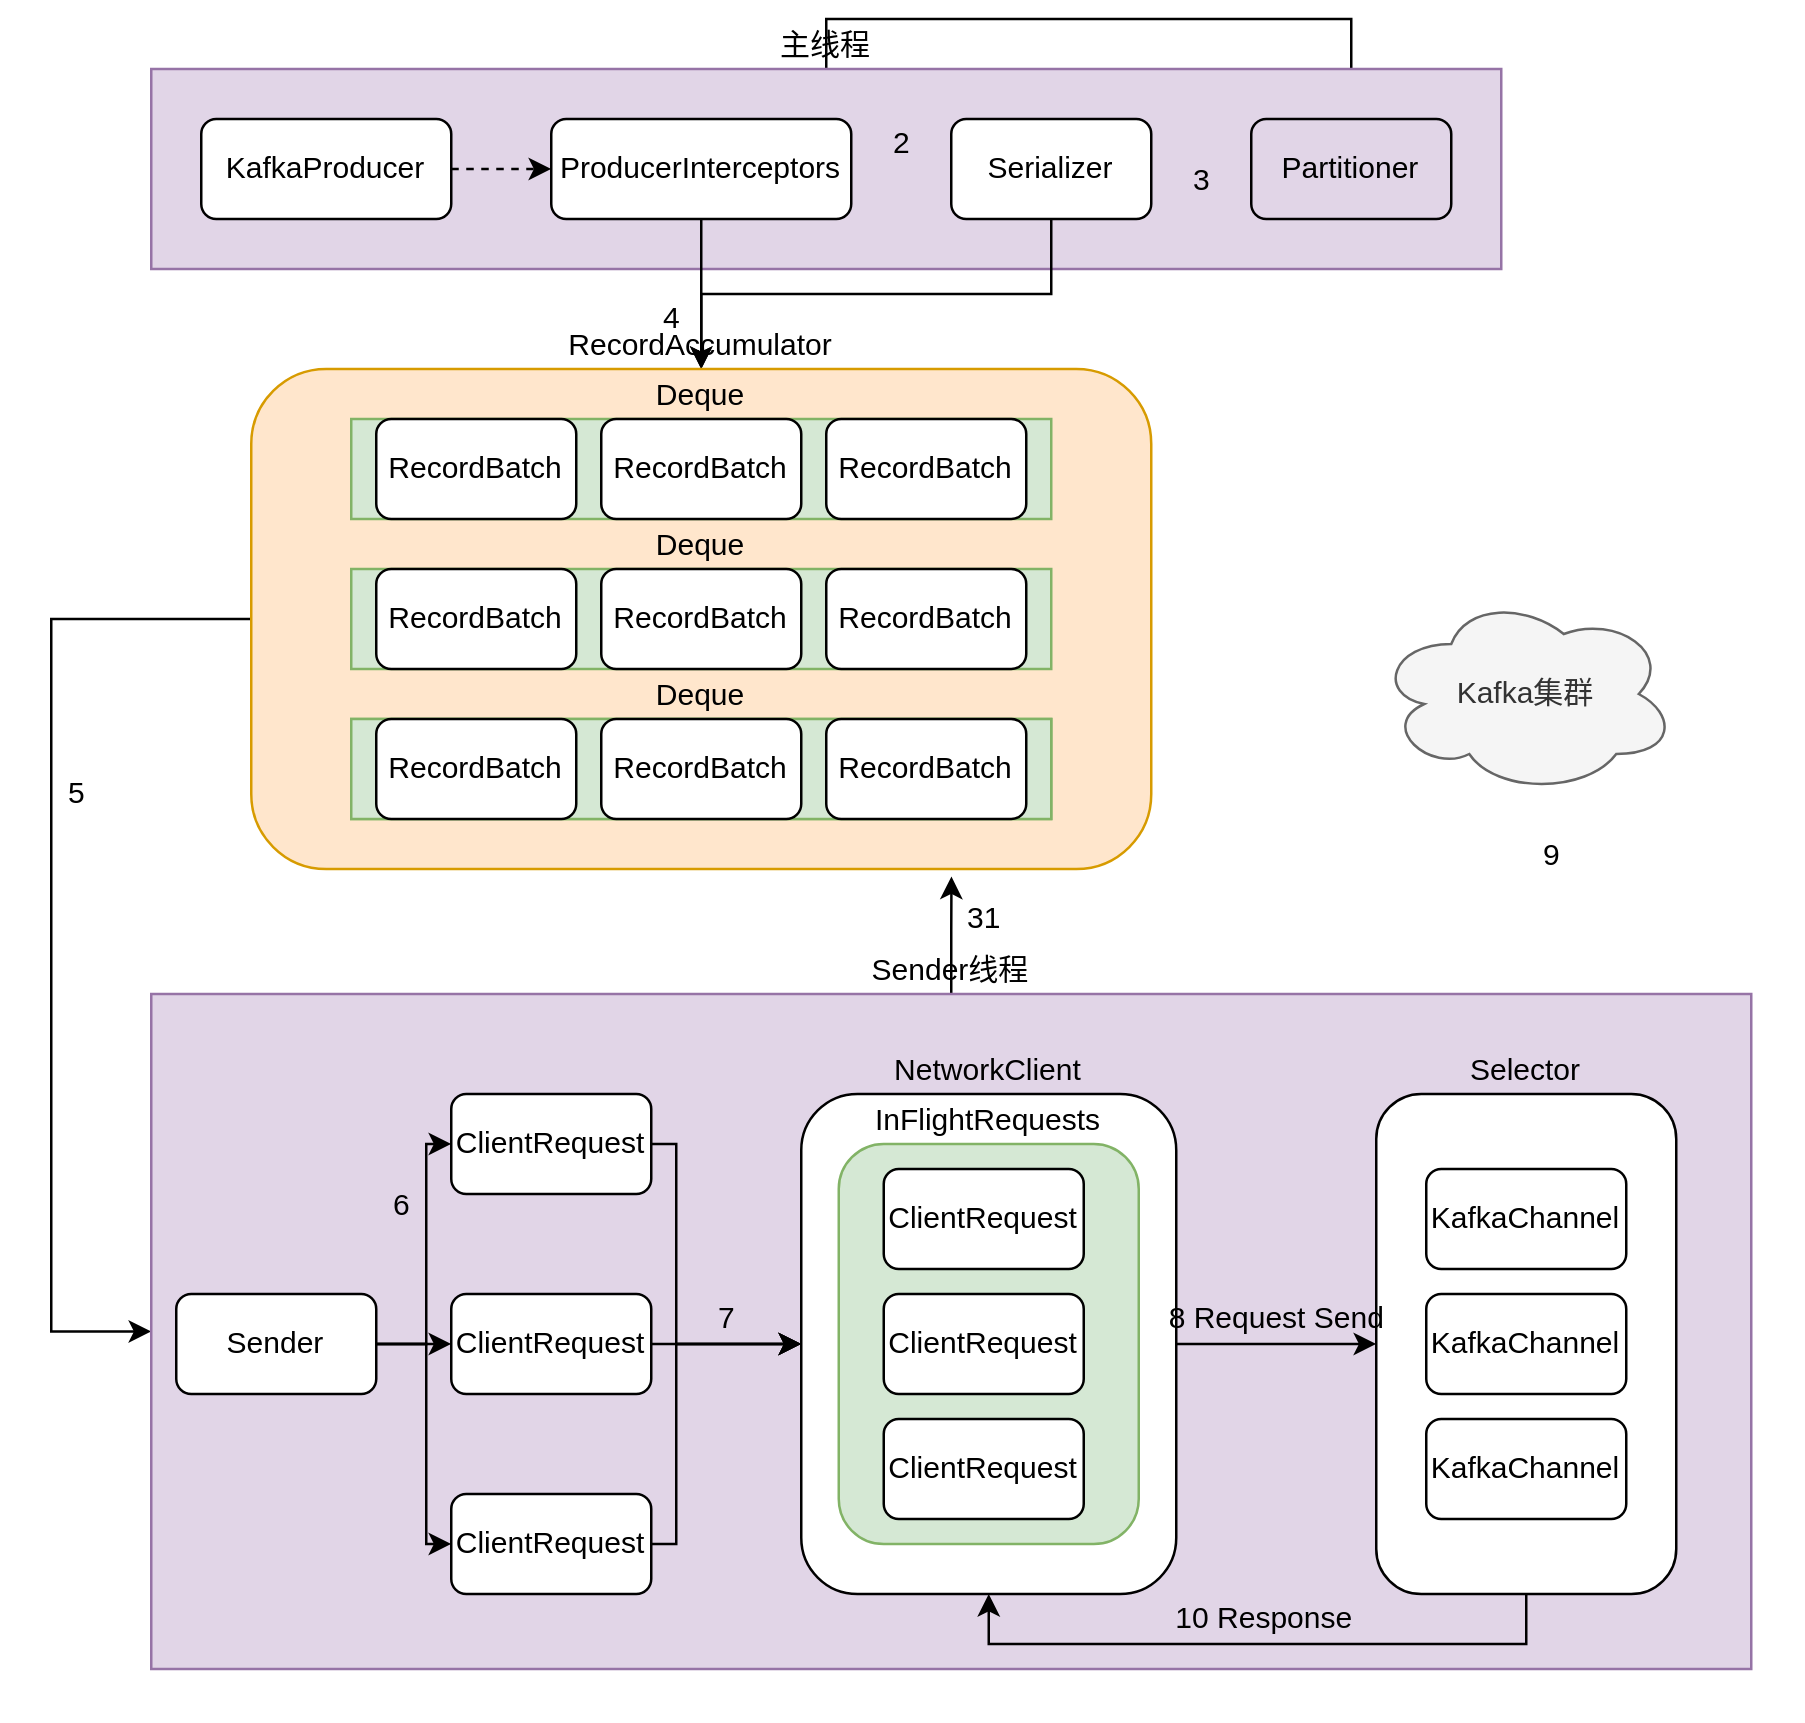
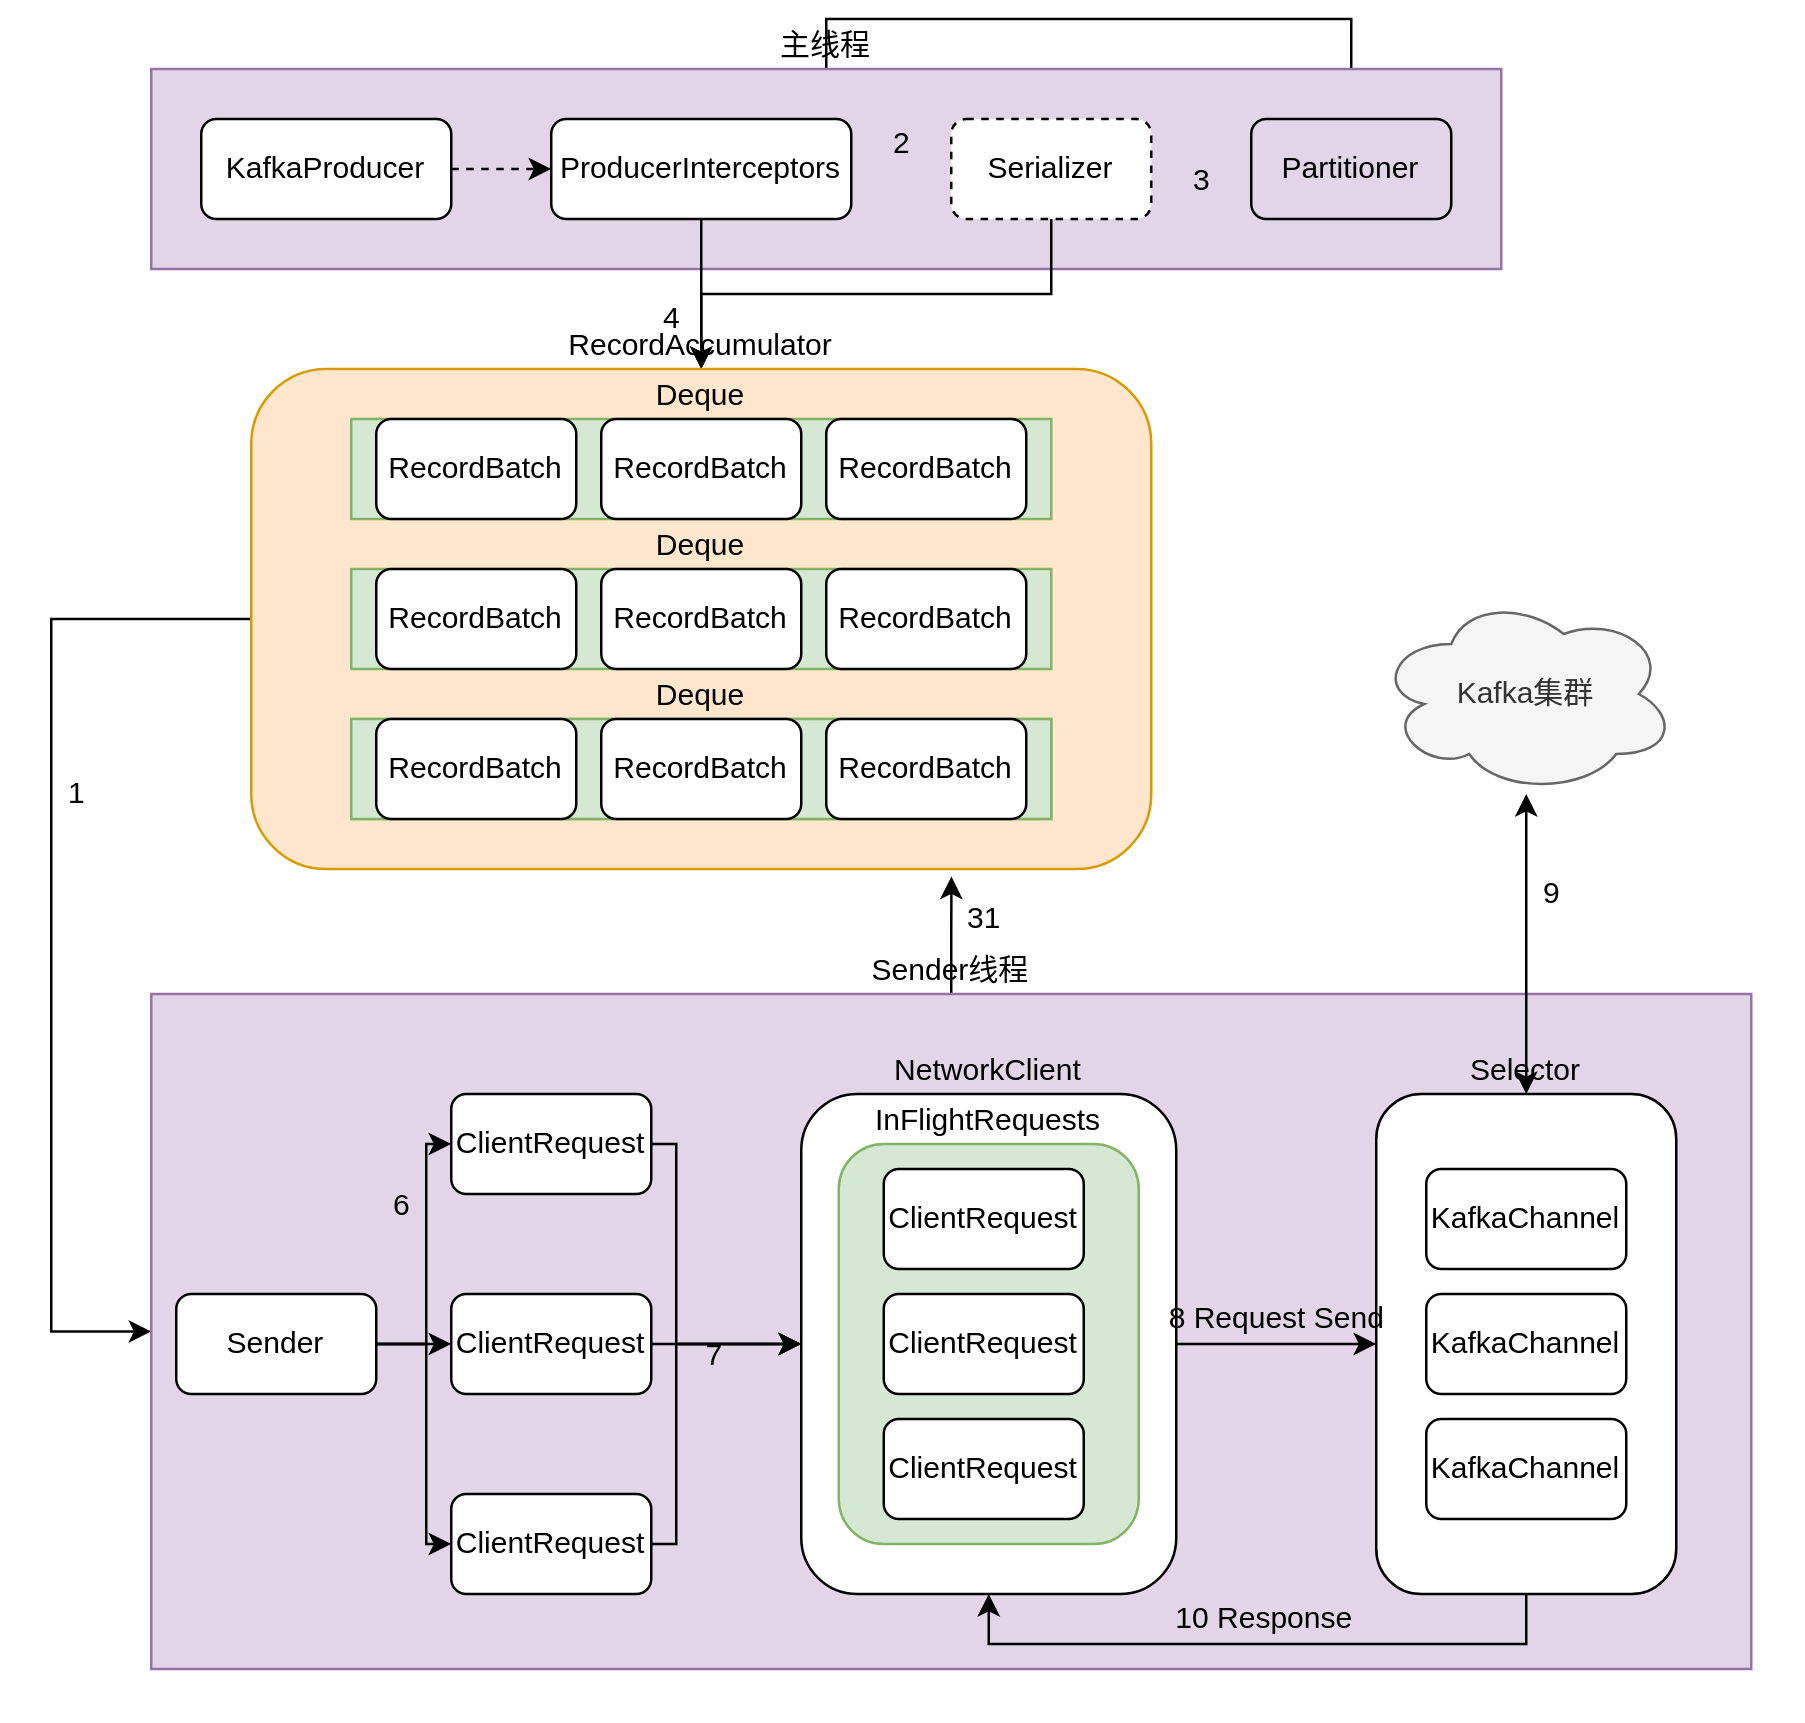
(1051, 169) -> (1051, 169)
(78, 794) -> (78, 794)
(1551, 856) -> (1551, 894)
none -> (1526, 944)
(726, 1319) -> (714, 1356)
